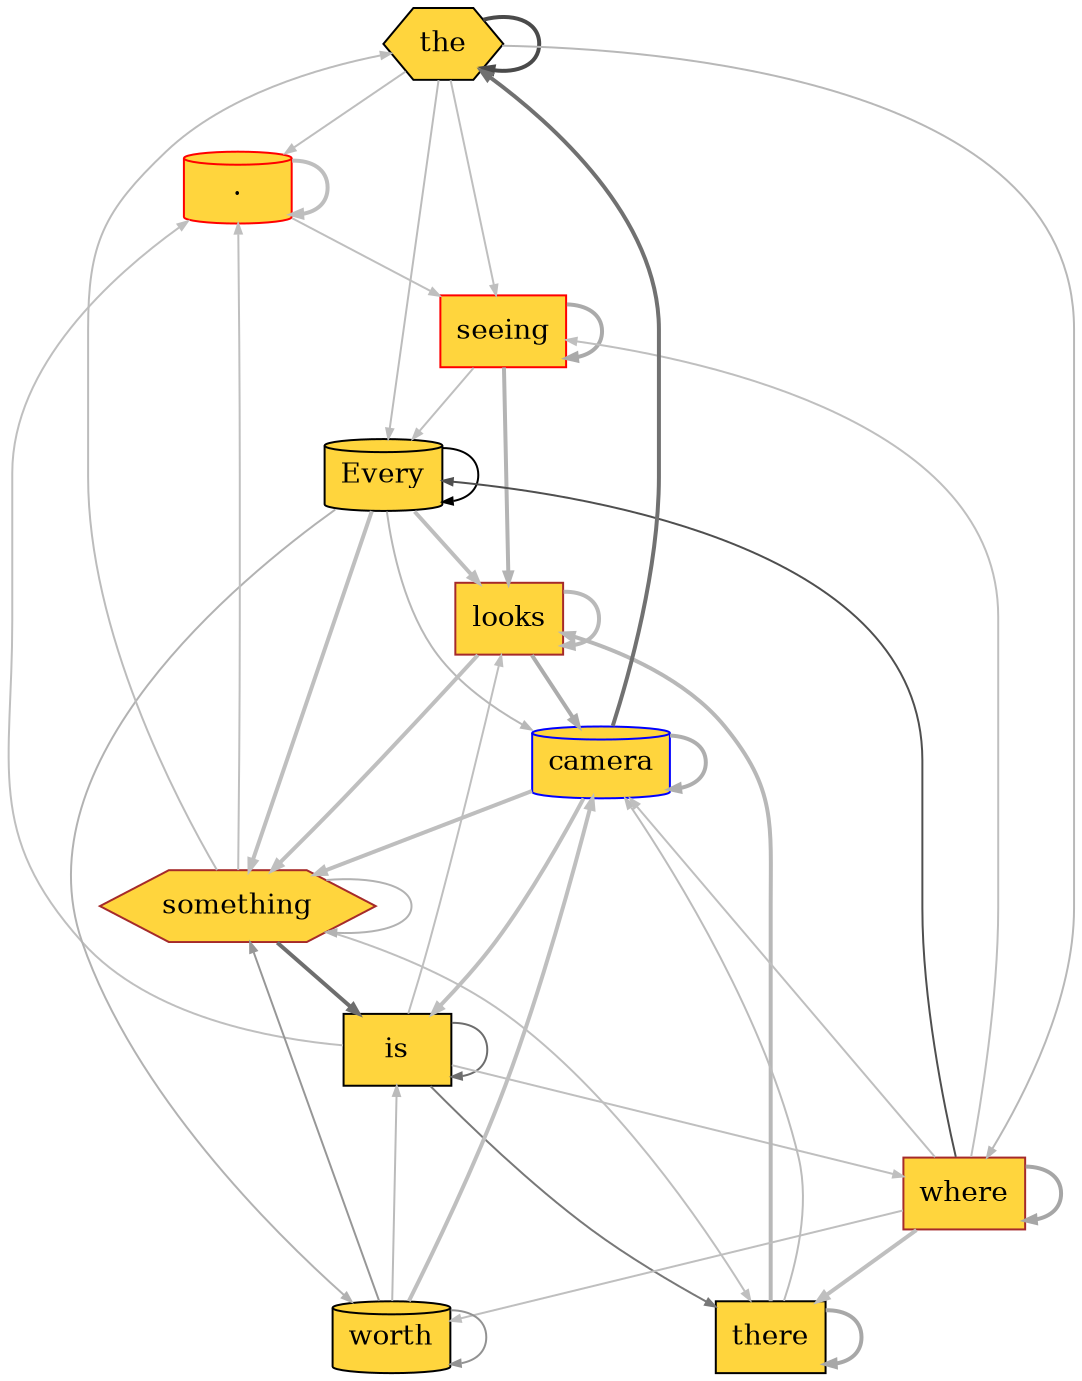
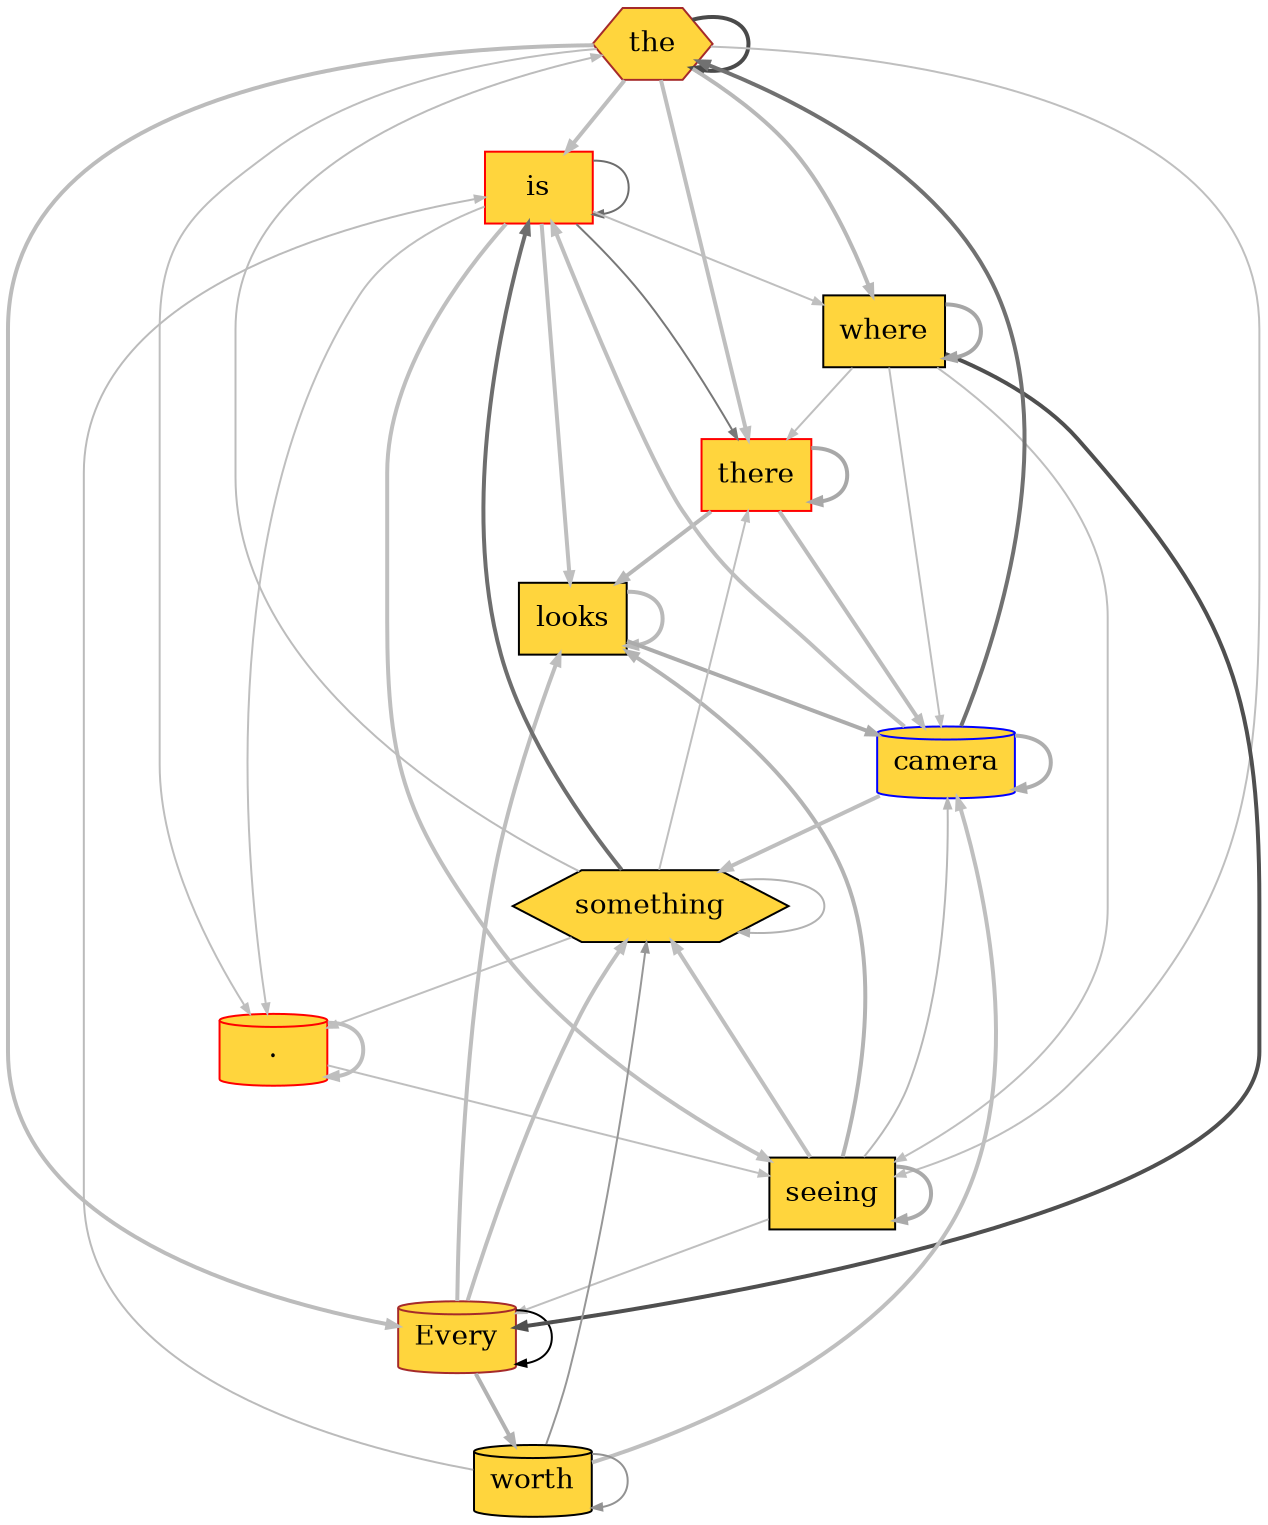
(443, 44) -> (653, 44)
none -> (599, 112)
none -> (699, 237)
(414, 254) -> (8, 585)
(503, 331) -> (832, 1194)
(1074, 398) -> (801, 160)
(383, 475) -> (457, 1337)
(509, 619) -> (573, 619)
(426, 637) -> (934, 991)
(895, 669) -> (1259, 1046)
none -> (392, 723)
(380, 760) -> (744, 1054)
(456, 840) -> (555, 398)
(75, 898) -> (493, 1405)
(238, 906) -> (651, 906)
(754, 1030) -> (848, 614)
(397, 1050) -> (539, 188)
(964, 1194) -> (884, 331)
(872, 1262) -> (824, 399)
(682, 1264) -> none
(771, 1337) -> (756, 475)
